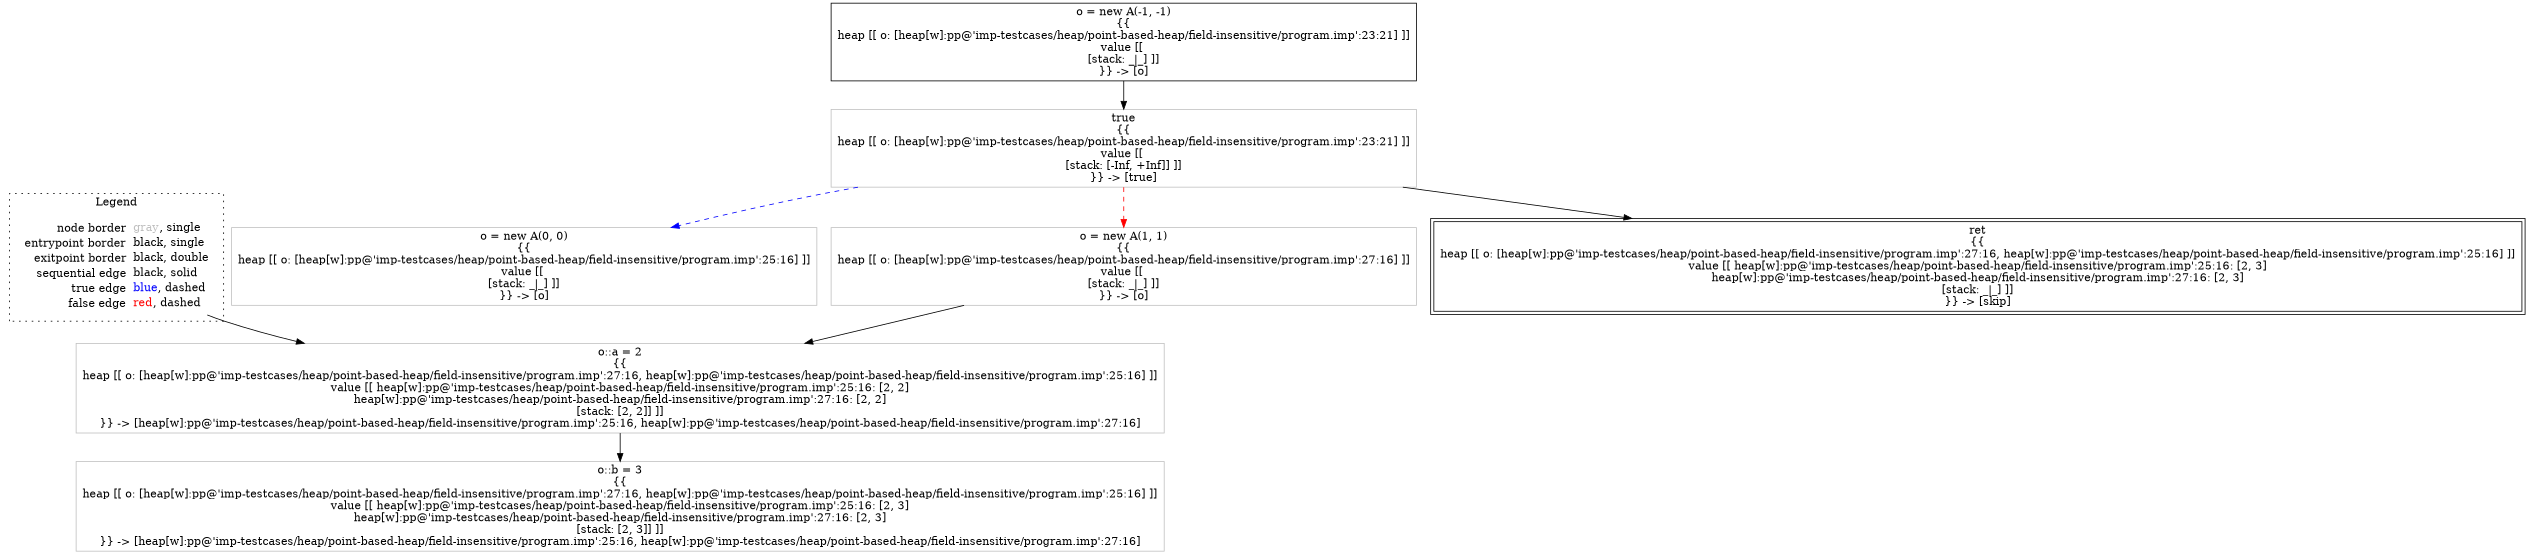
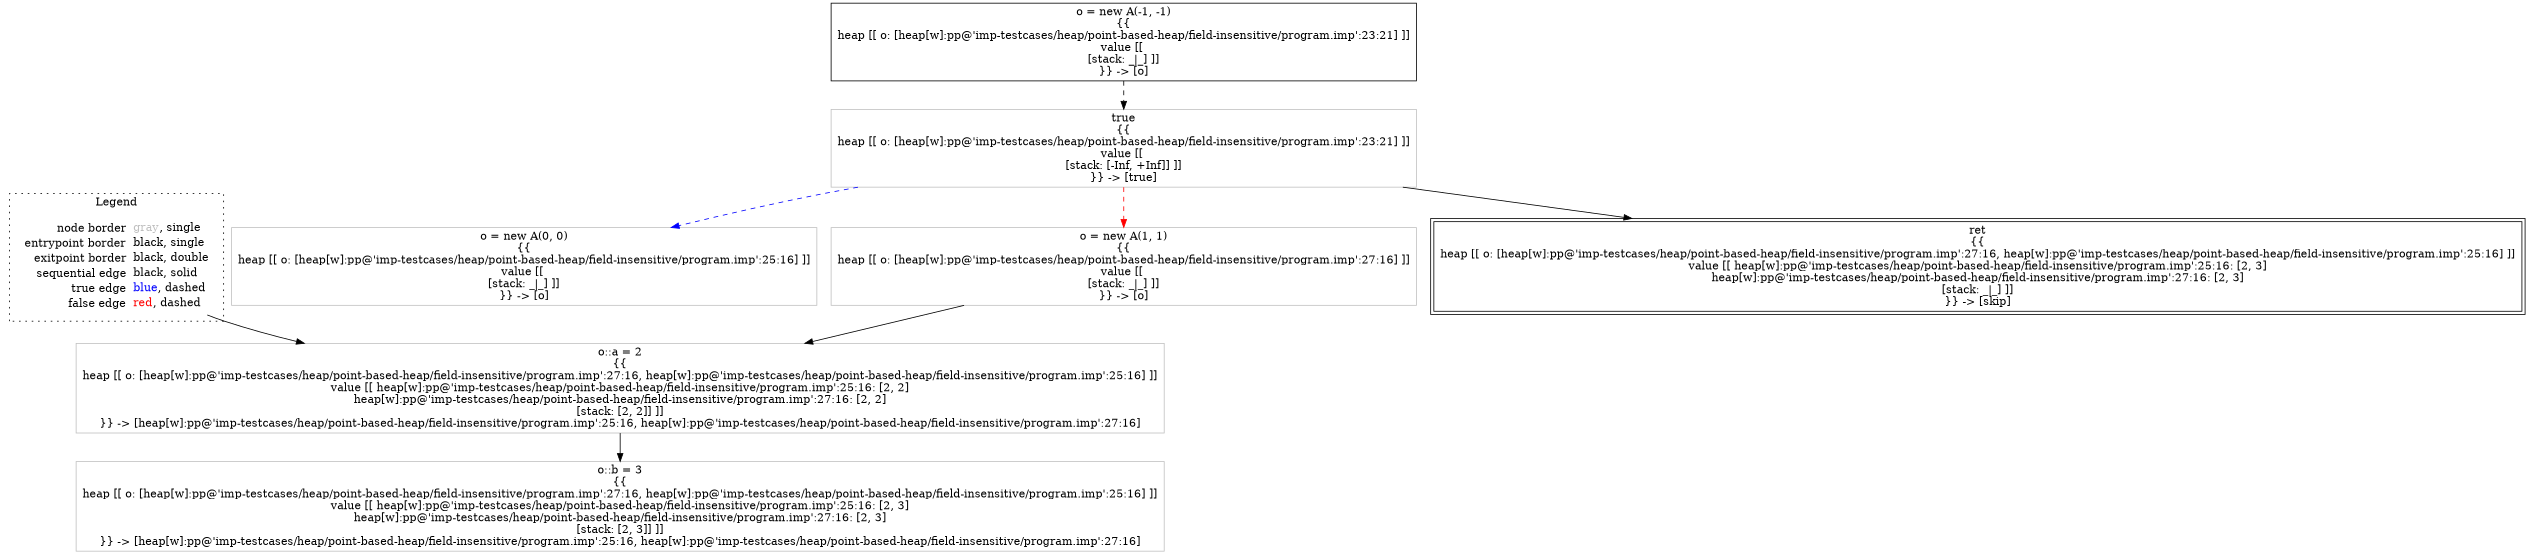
(1124, 91) -> (1124, 91)
